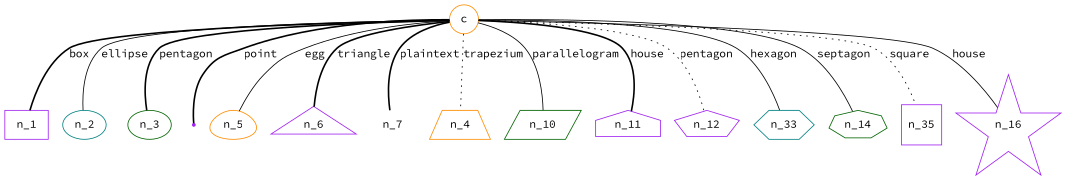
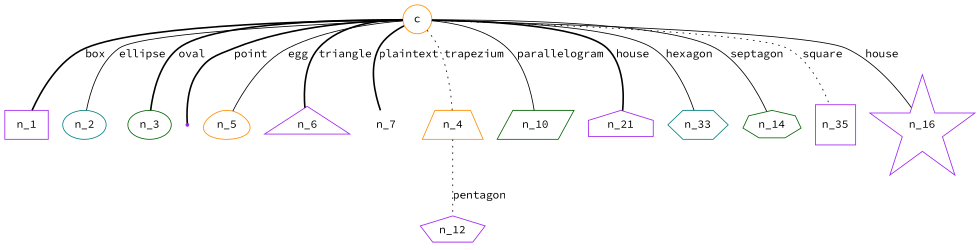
(611, 31) -> (453, 178)
(186, 54) -> (192, 54)
(628, 125) -> (621, 125)
